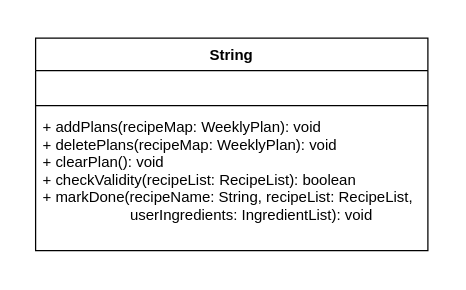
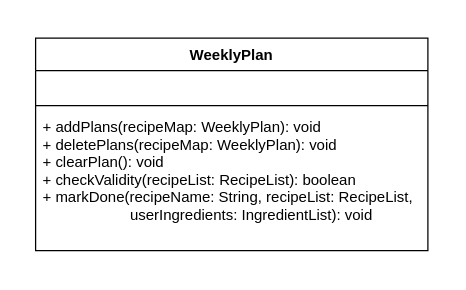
(231, 55) -> (231, 55)
